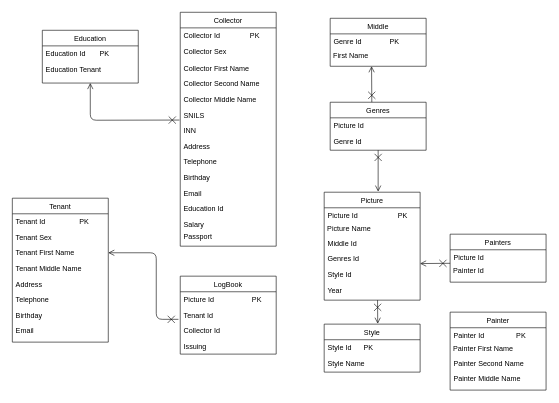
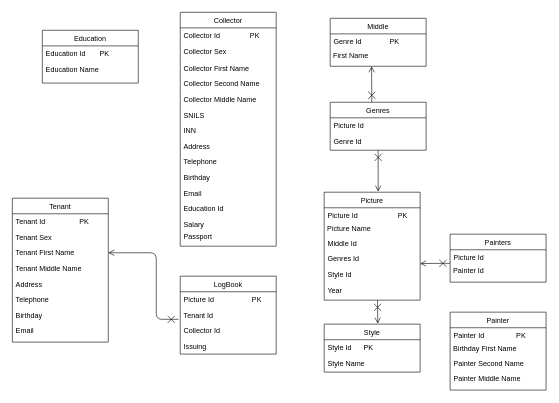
(76, 70) -> (72, 70)
(104, 120) -> none
(485, 350) -> (487, 350)
